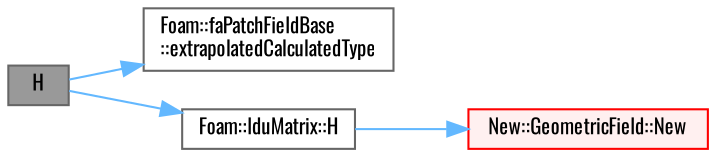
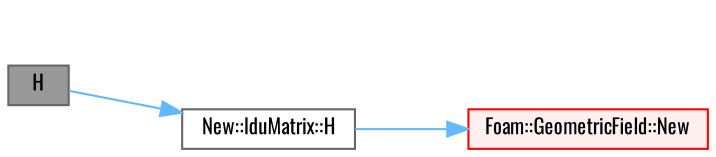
(269, 40) -> none
(269, 129) -> (269, 129)
(588, 129) -> (588, 129)
